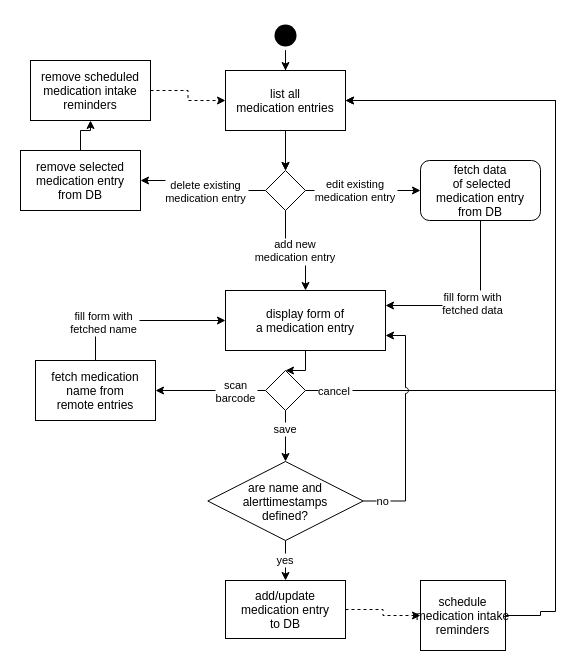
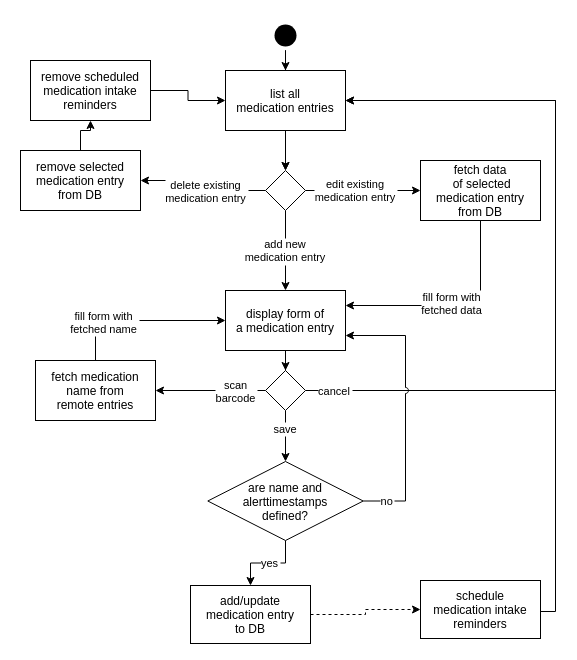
(188, 93) -> (188, 93)
(481, 191) -> (481, 191)
(306, 321) -> (286, 321)
(286, 610) -> (251, 615)
(463, 616) -> (481, 610)
